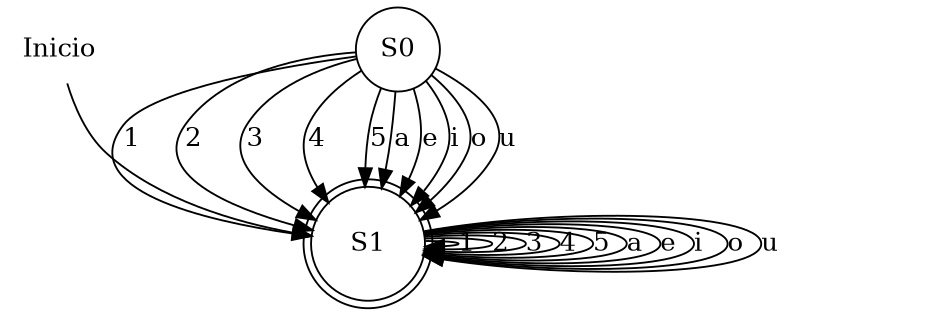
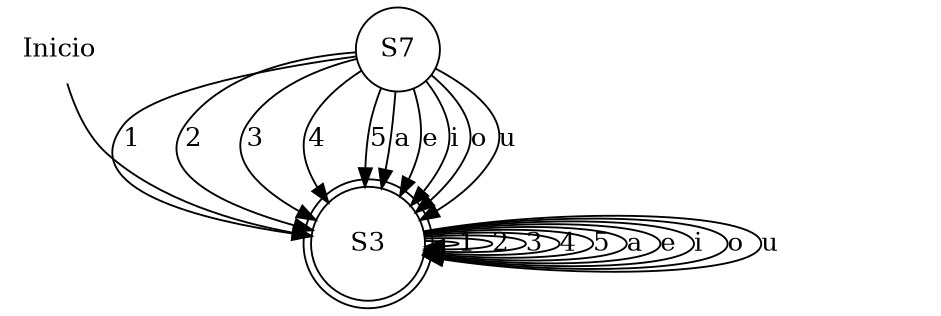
(398, 50) -> (398, 50)
(368, 244) -> (368, 244)
